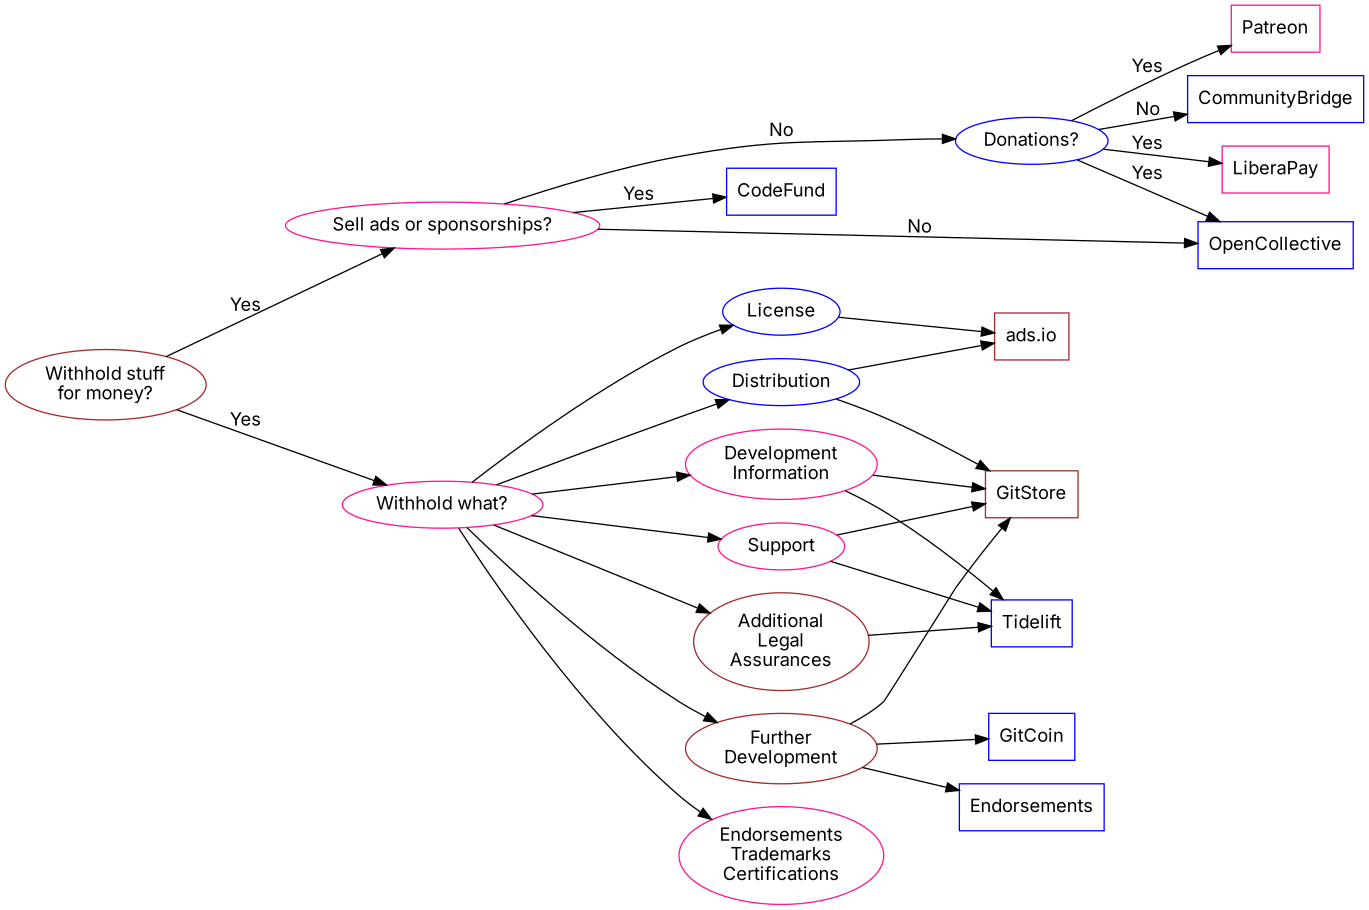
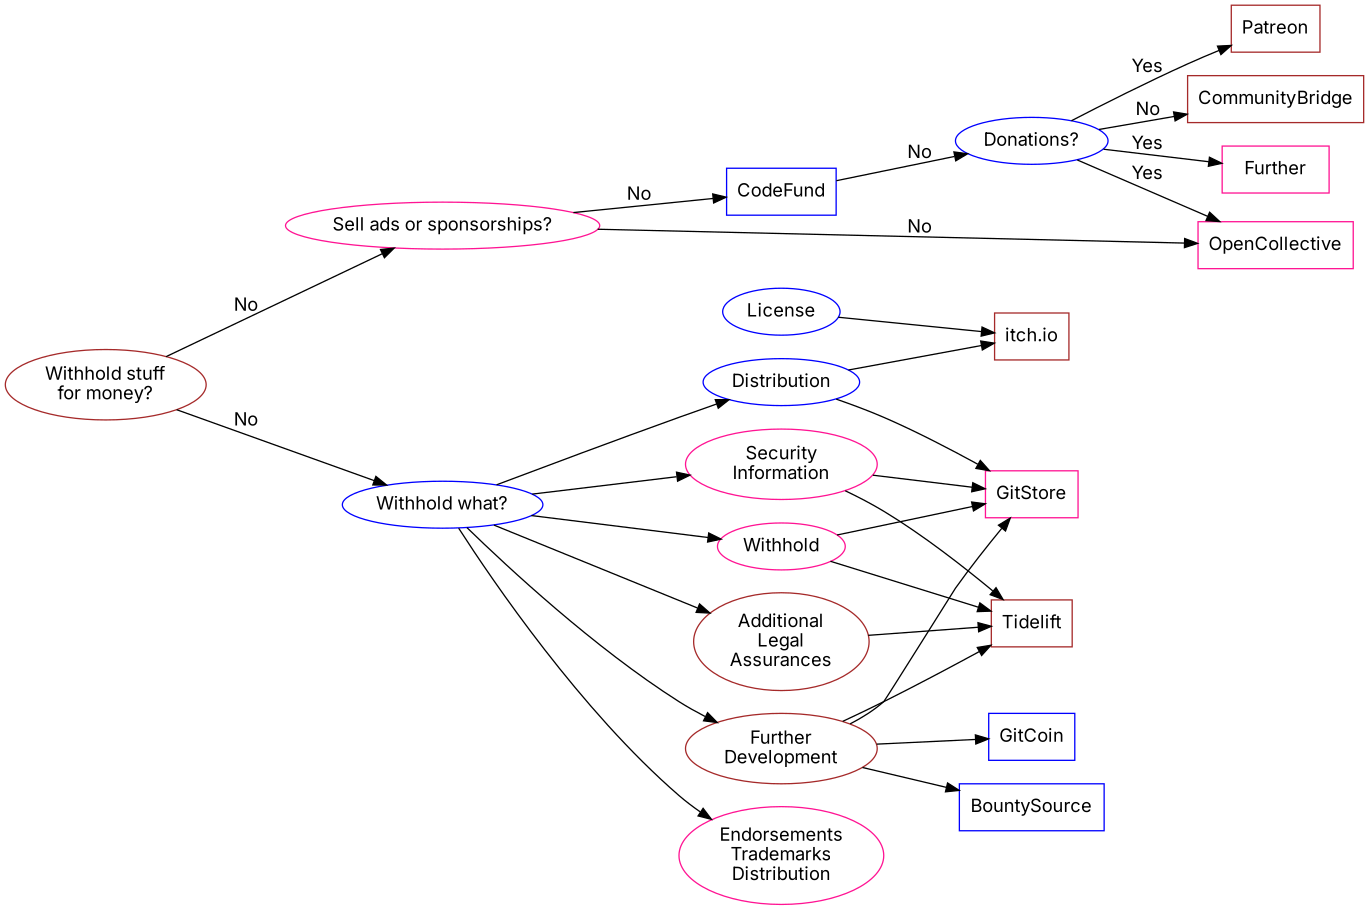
(1276, 29) -> (1276, 29)
(1276, 99) -> (1276, 99)
(720, 150) -> (895, 169)
(1276, 170) -> (1276, 170)
(639, 195) -> (639, 195)
(1276, 245) -> (1276, 245)
(246, 306) -> (246, 306)
(1032, 336) -> (1032, 336)
(591, 397) -> none
(246, 421) -> (246, 421)
(781, 464) -> (781, 464)
(1032, 494) -> (1032, 494)
(443, 505) -> (443, 505)
(781, 546) -> (781, 546)
(1032, 623) -> (1032, 623)
none -> (912, 687)
(1032, 807) -> (1032, 807)
(781, 856) -> (781, 856)
